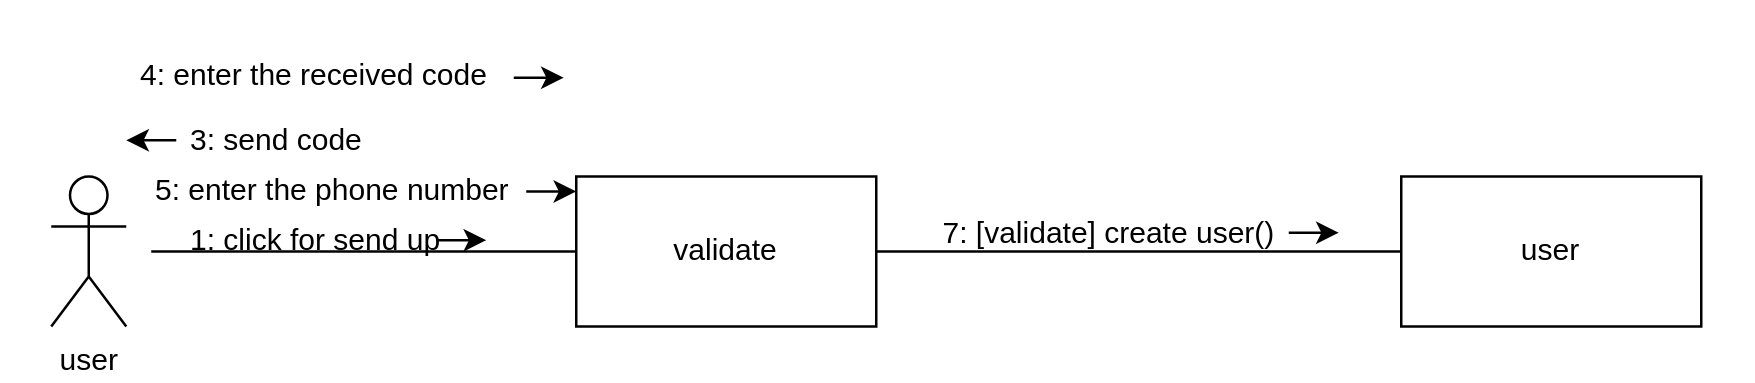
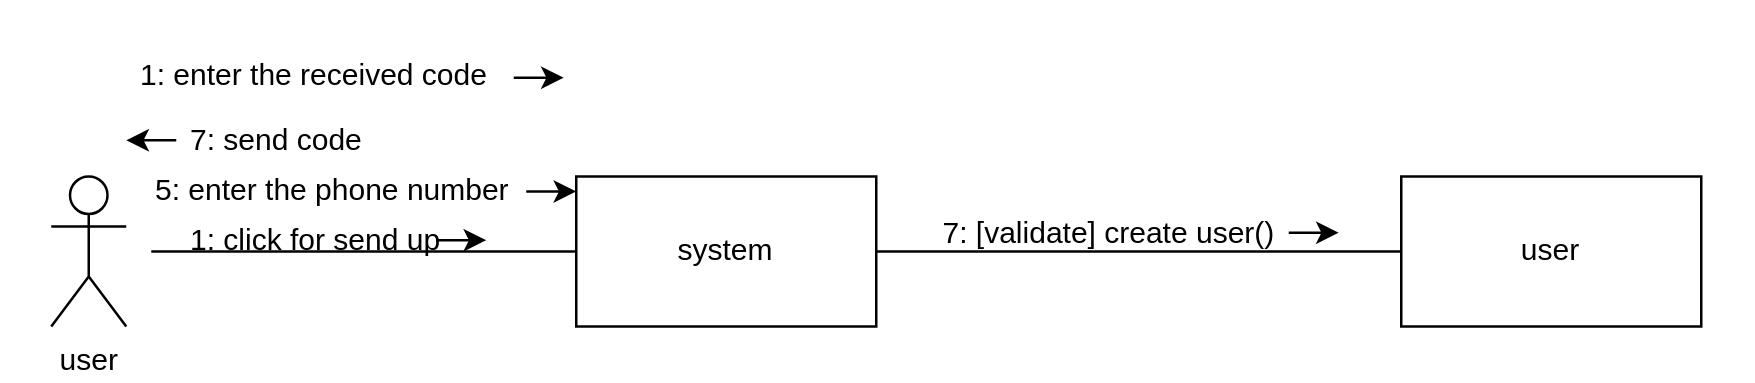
(344, 77) -> (344, 77)
(284, 142) -> (284, 142)
(726, 251) -> (726, 251)
